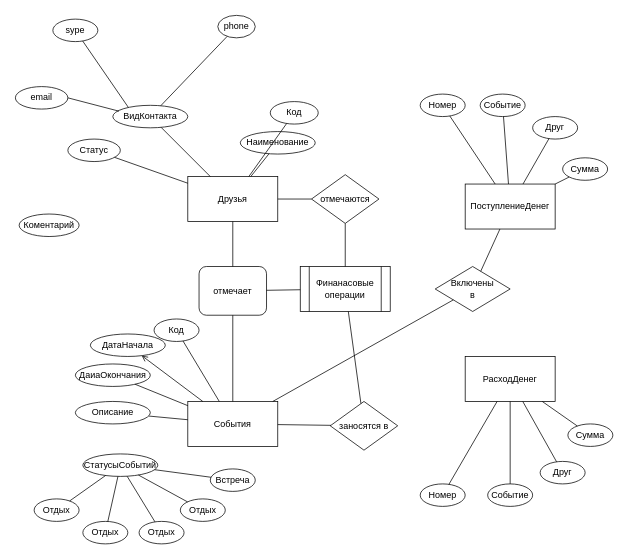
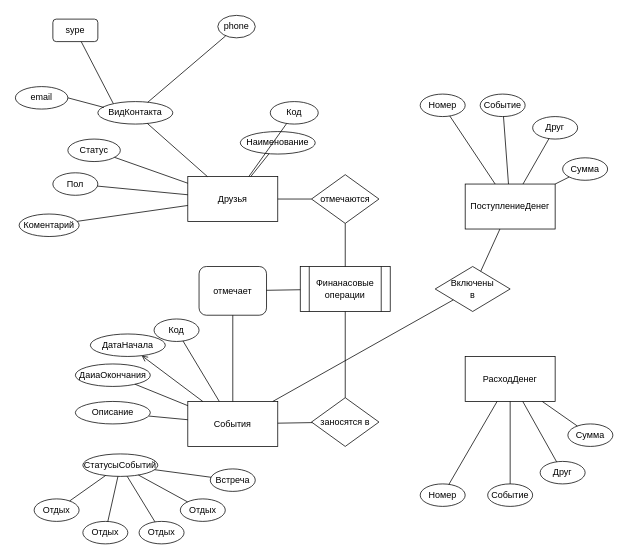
(75, 30) -> (75, 30)
(150, 117) -> (135, 113)
none -> (75, 184)
none -> (143, 191)
none -> (132, 214)
(233, 244) -> none
(364, 426) -> (345, 422)
